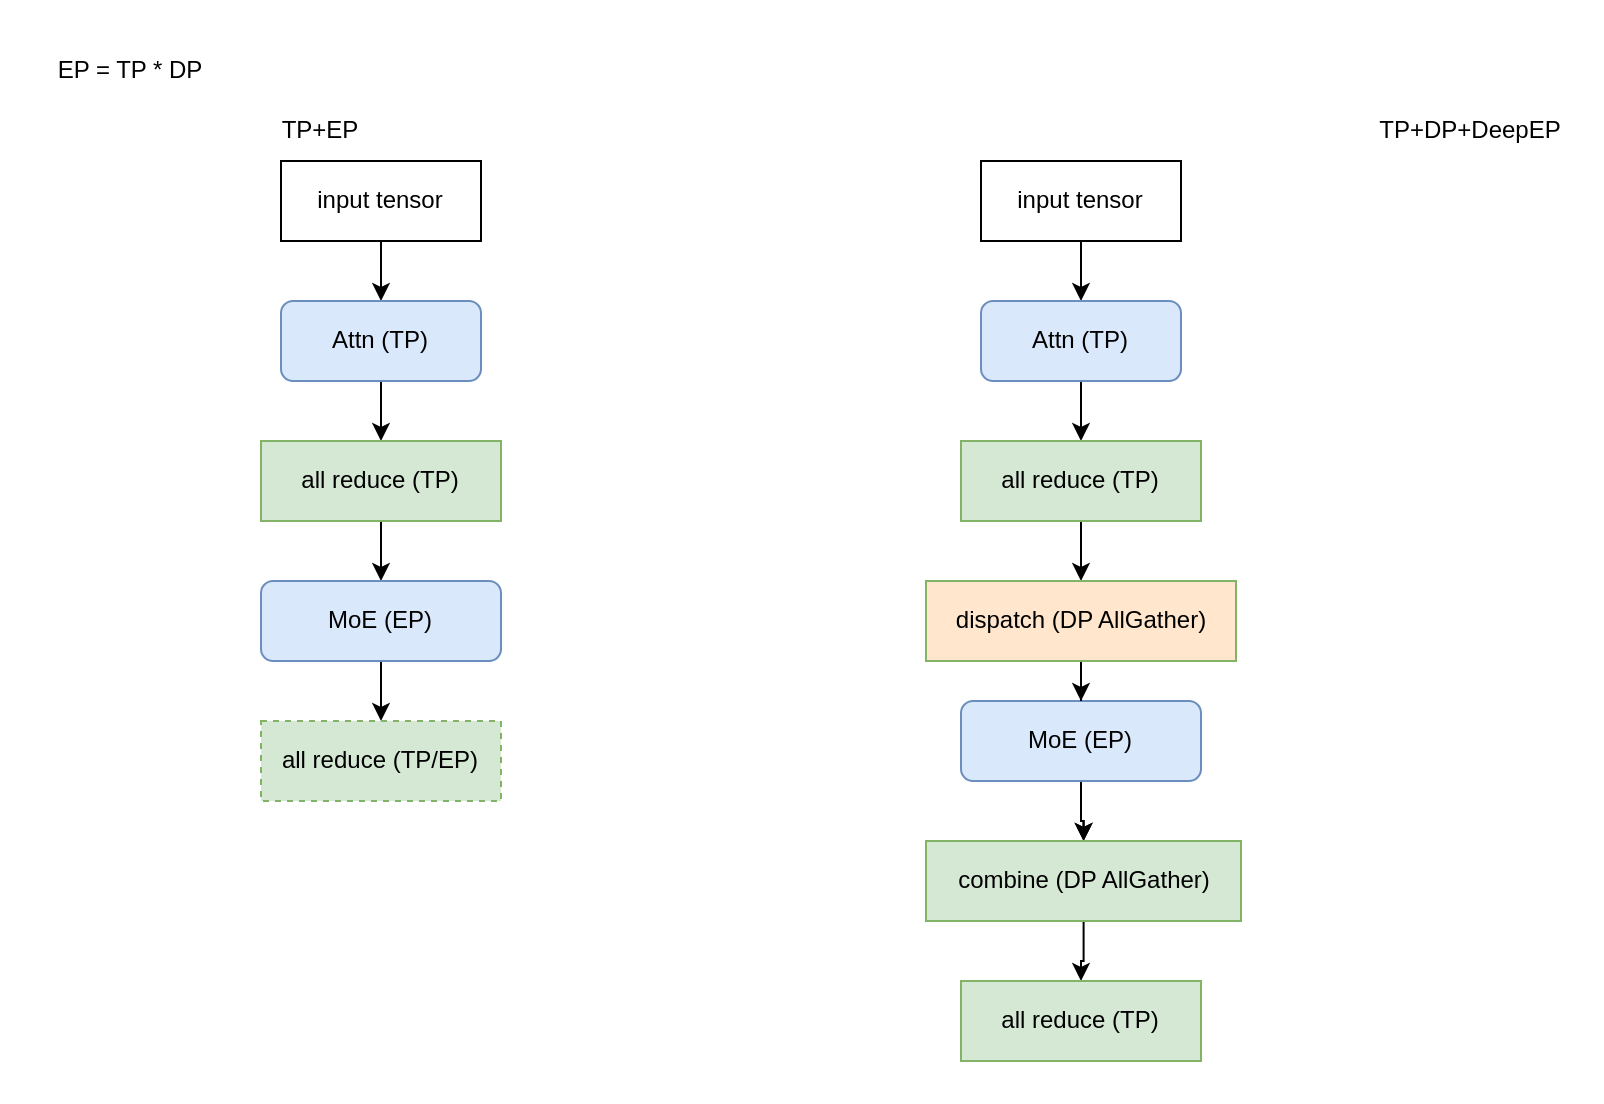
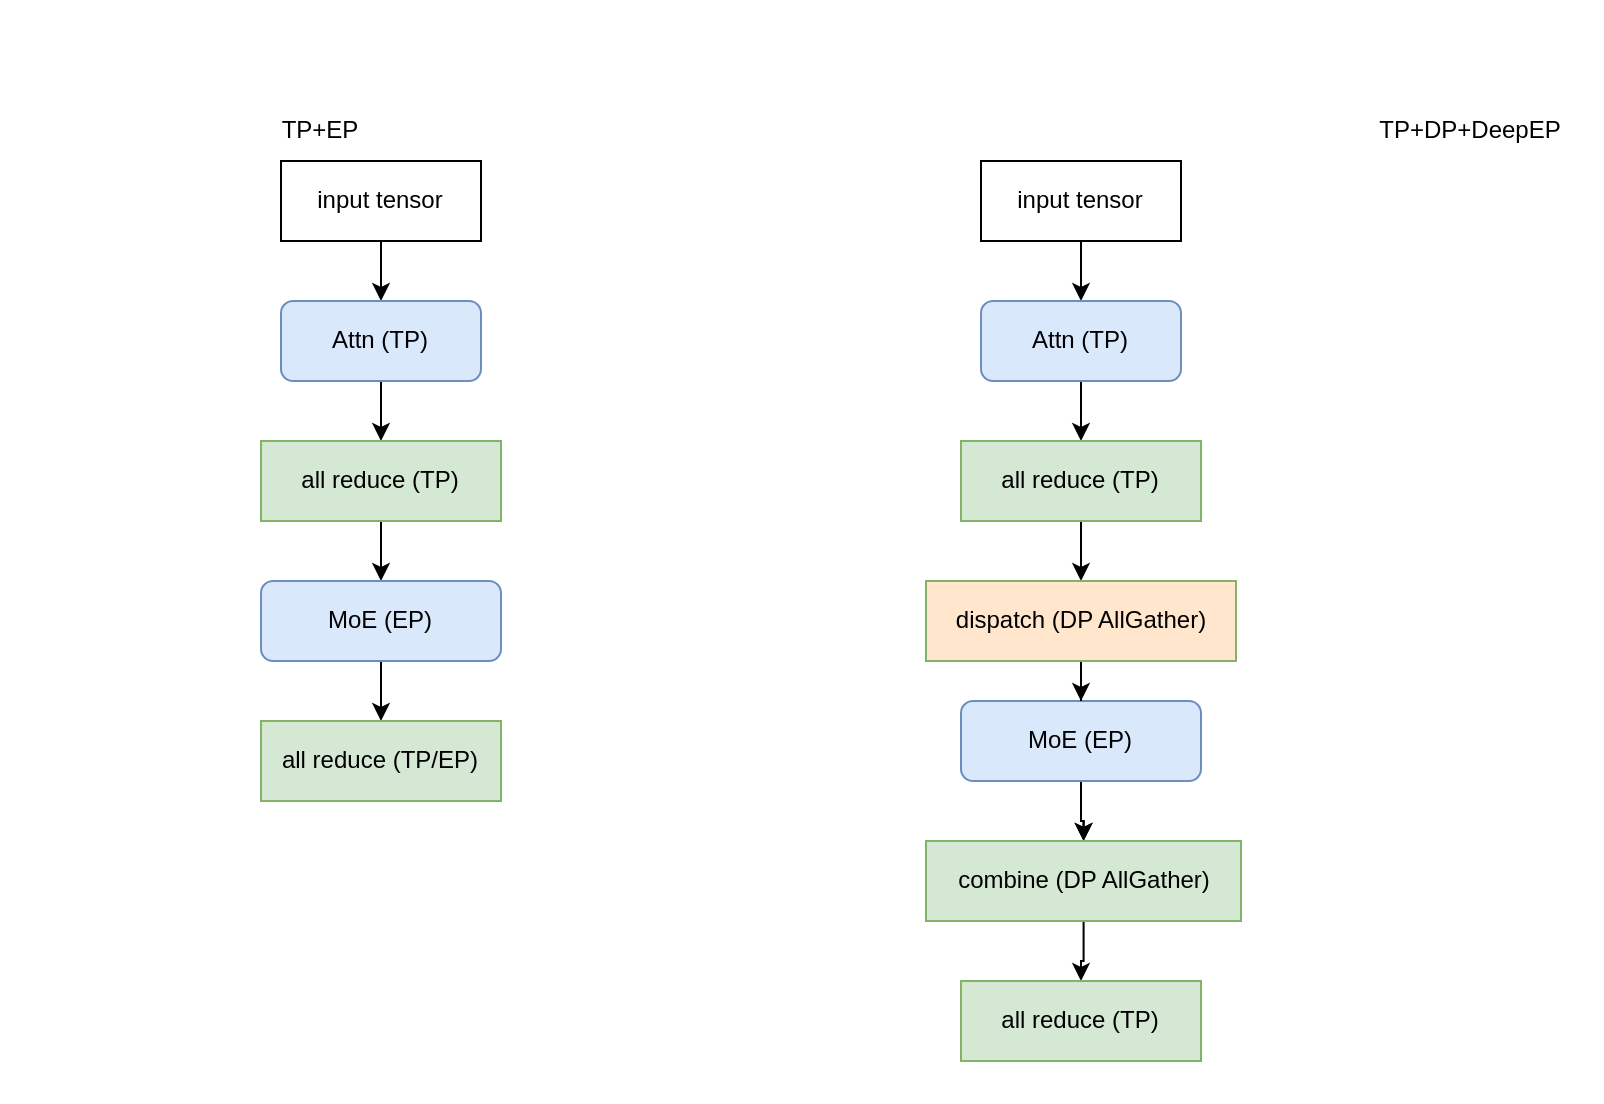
(131, 71) -> none
(381, 761) -> (381, 761)
